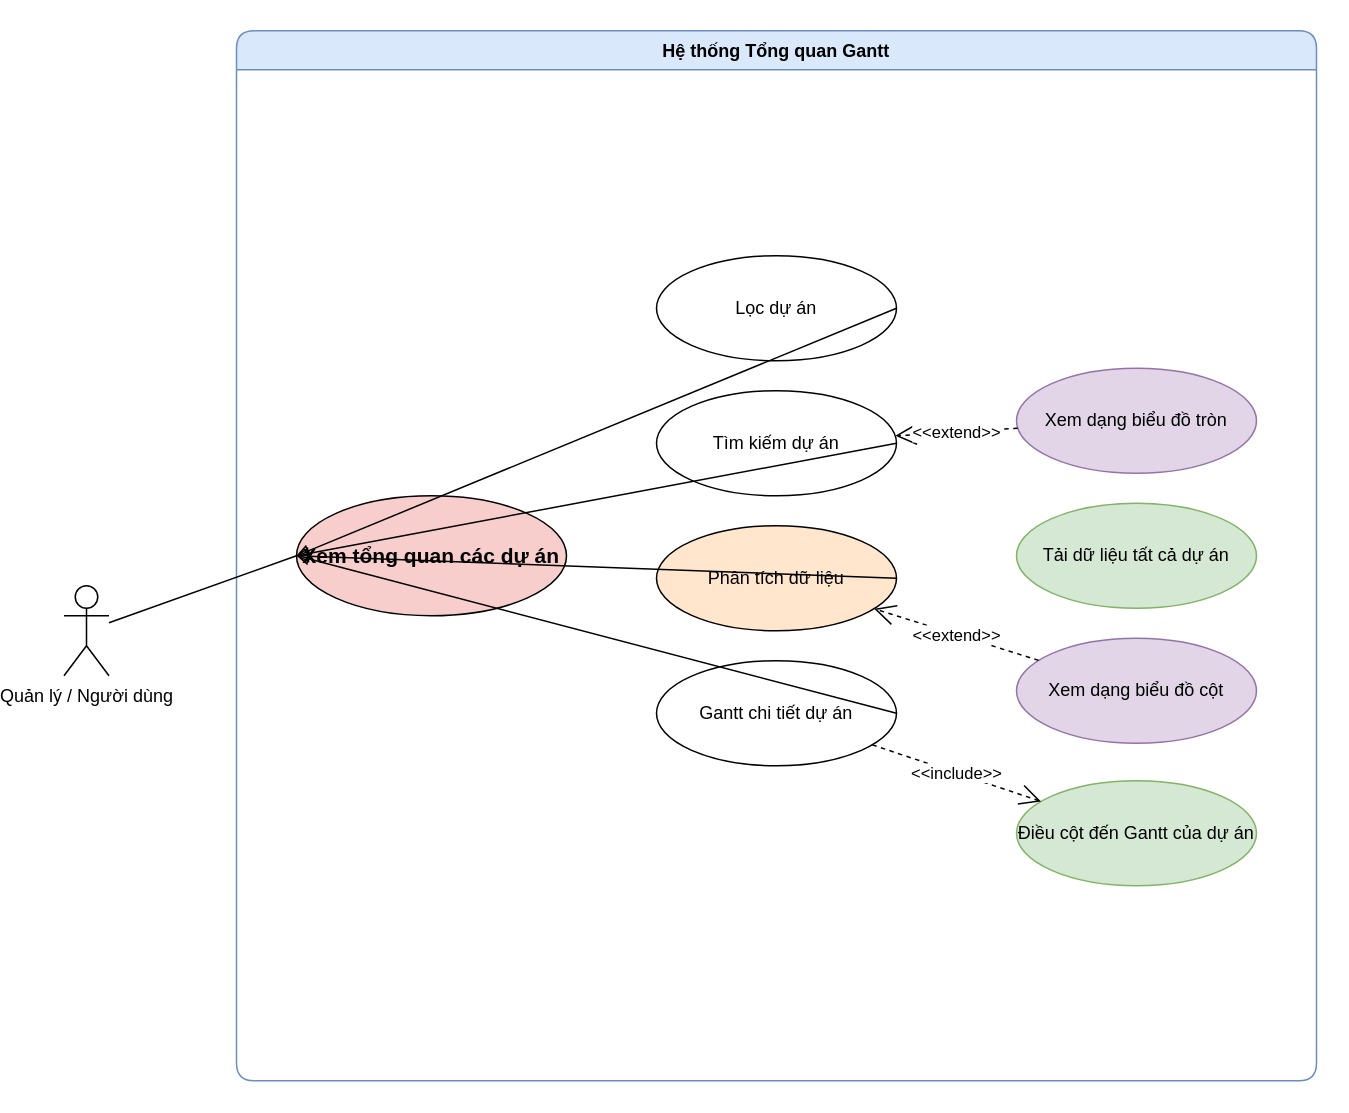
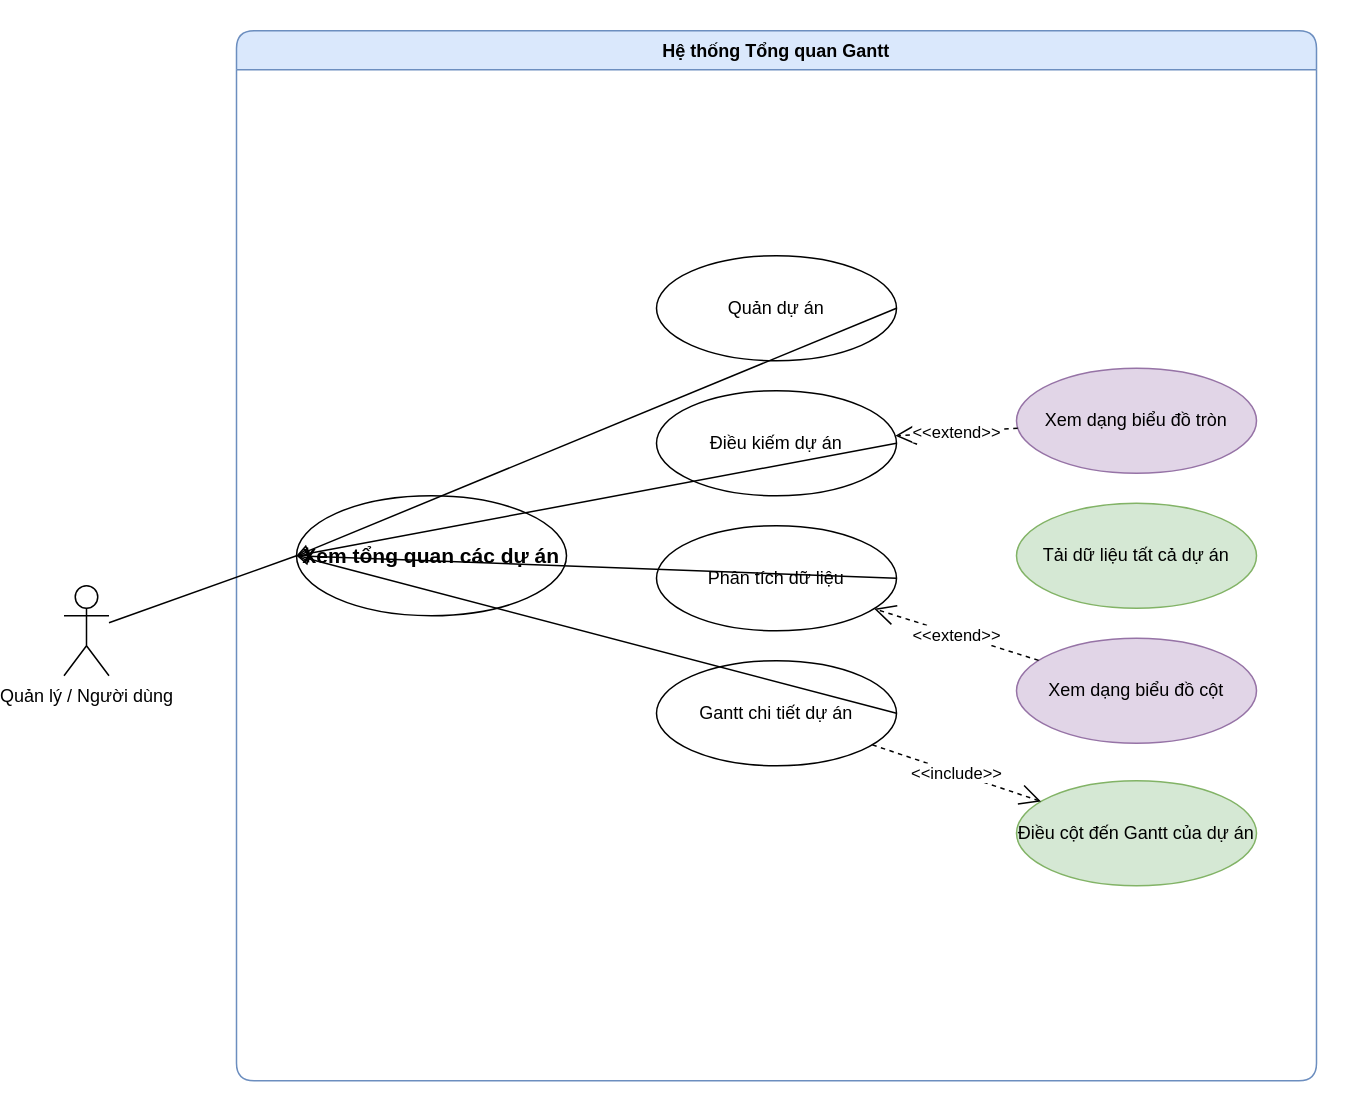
(776, 308) -> (776, 308)
(776, 443) -> (776, 443)
(431, 556) -> (431, 556)
(776, 578) -> (776, 578)
